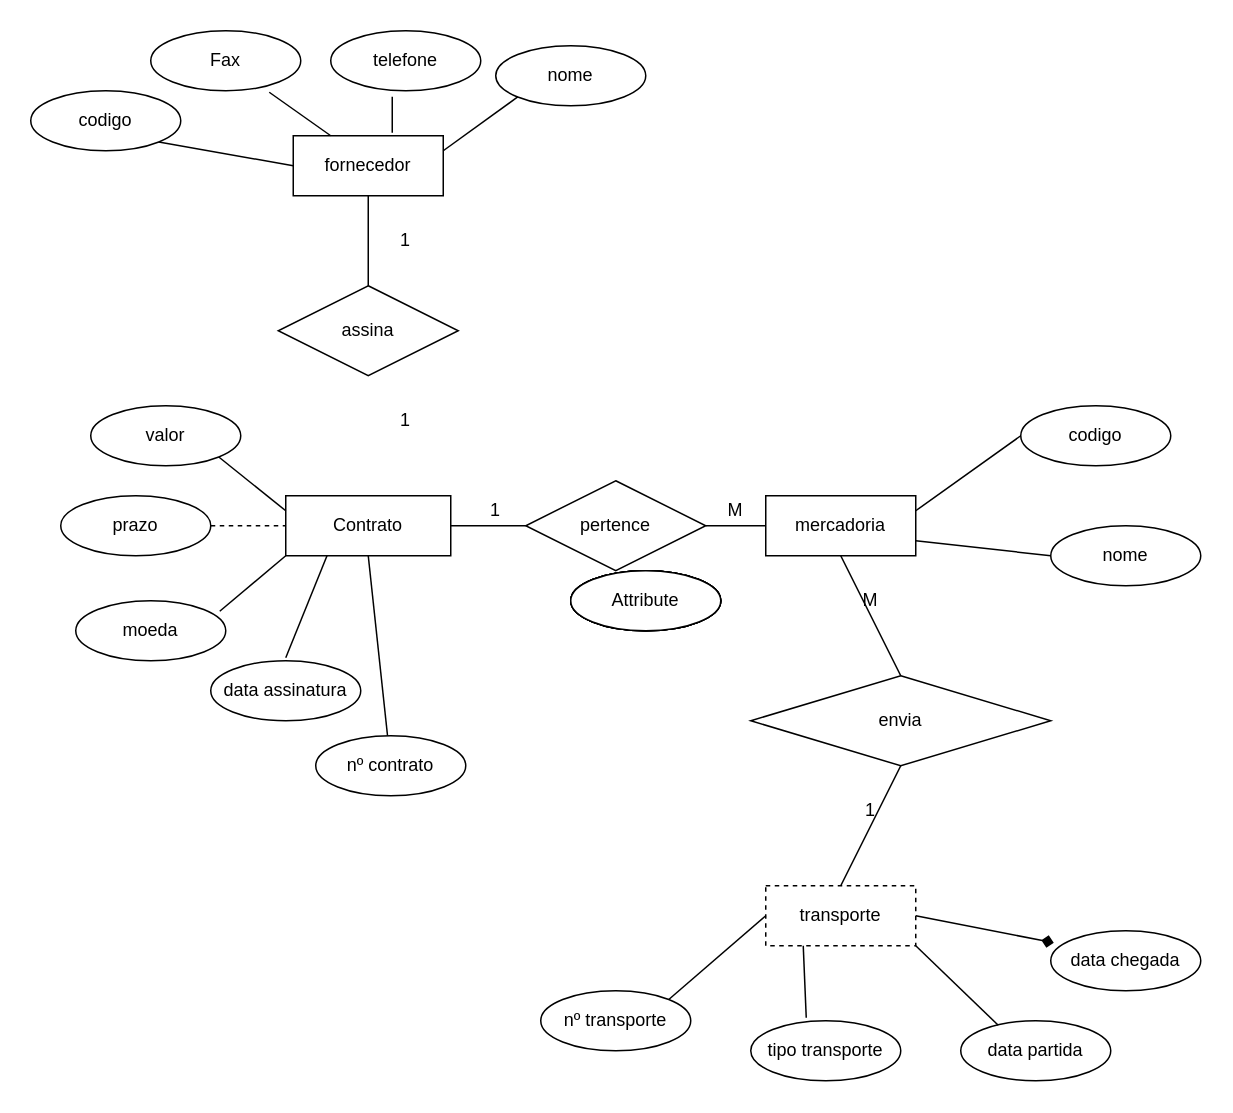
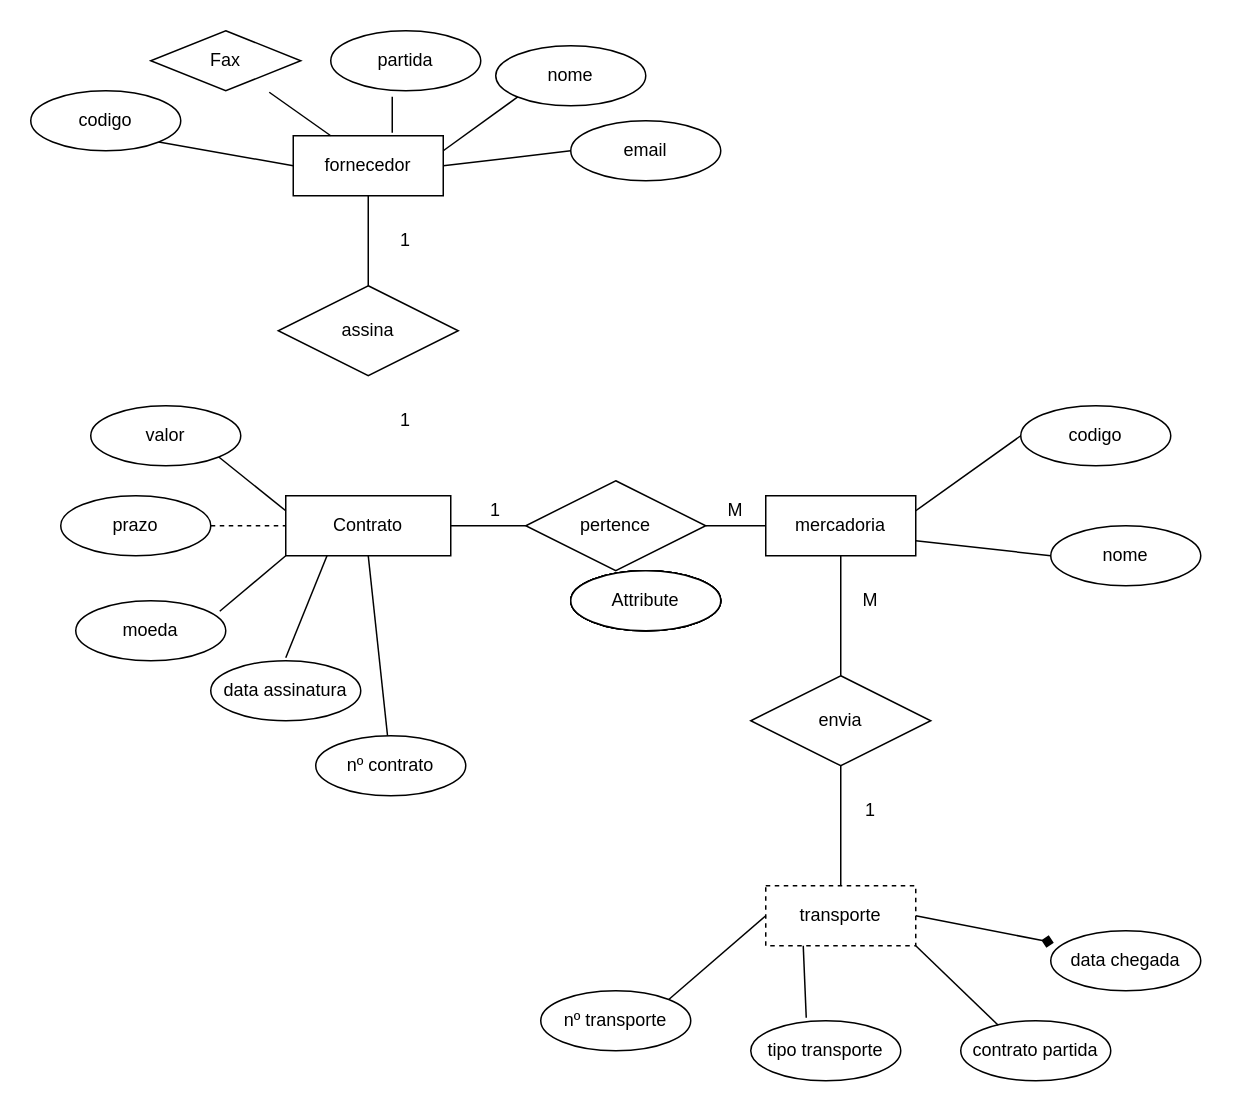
(226, 61) -> (226, 61)
(406, 61) -> (406, 61)
none -> (646, 151)
none -> (507, 158)
(901, 721) -> (841, 721)
(1036, 1051) -> (1036, 1051)
